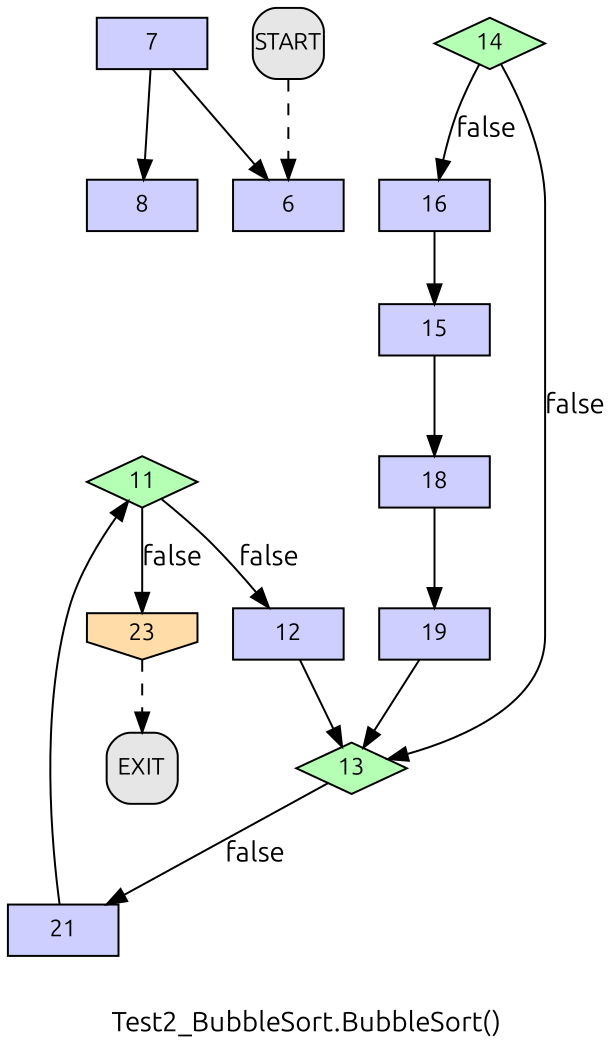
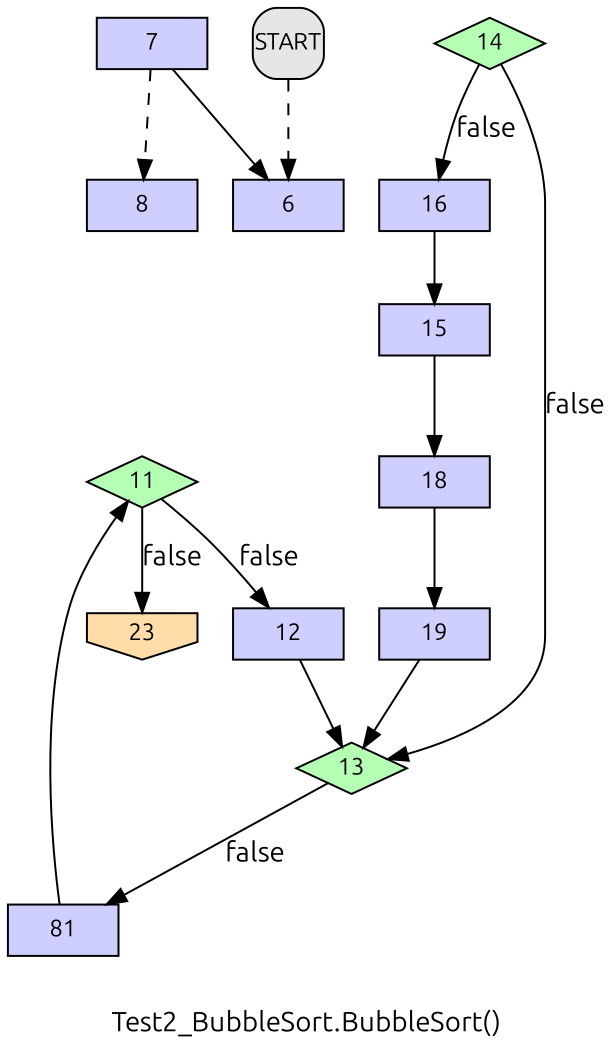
(148, 114) -> (148, 114)
(142, 768) -> none
(63, 930) -> (63, 930)
